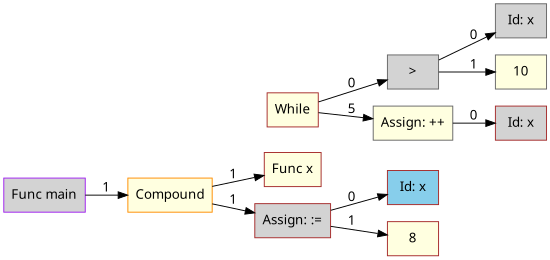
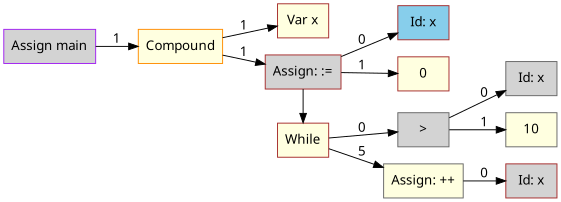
none -> (303, 101)
(293, 170) -> (303, 21)
(45, 195) -> (50, 46)
(413, 239) -> (423, 74)
